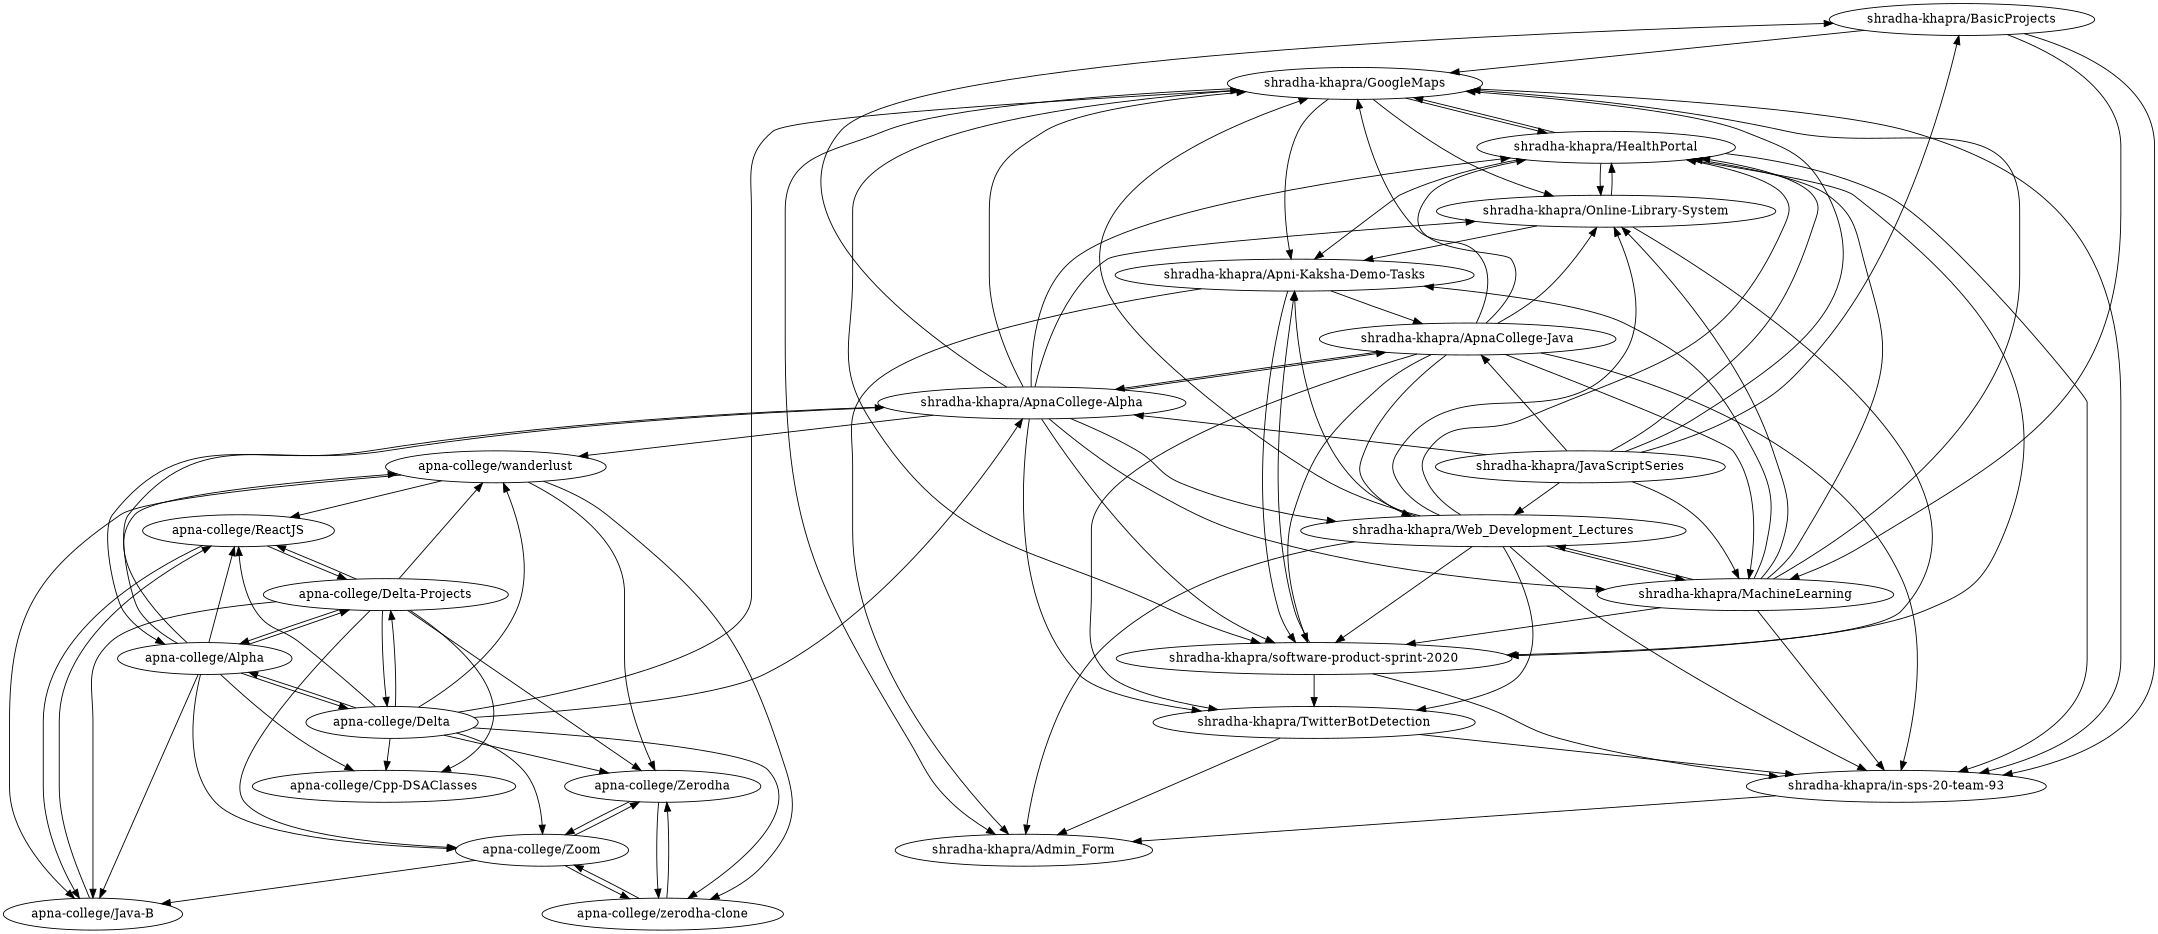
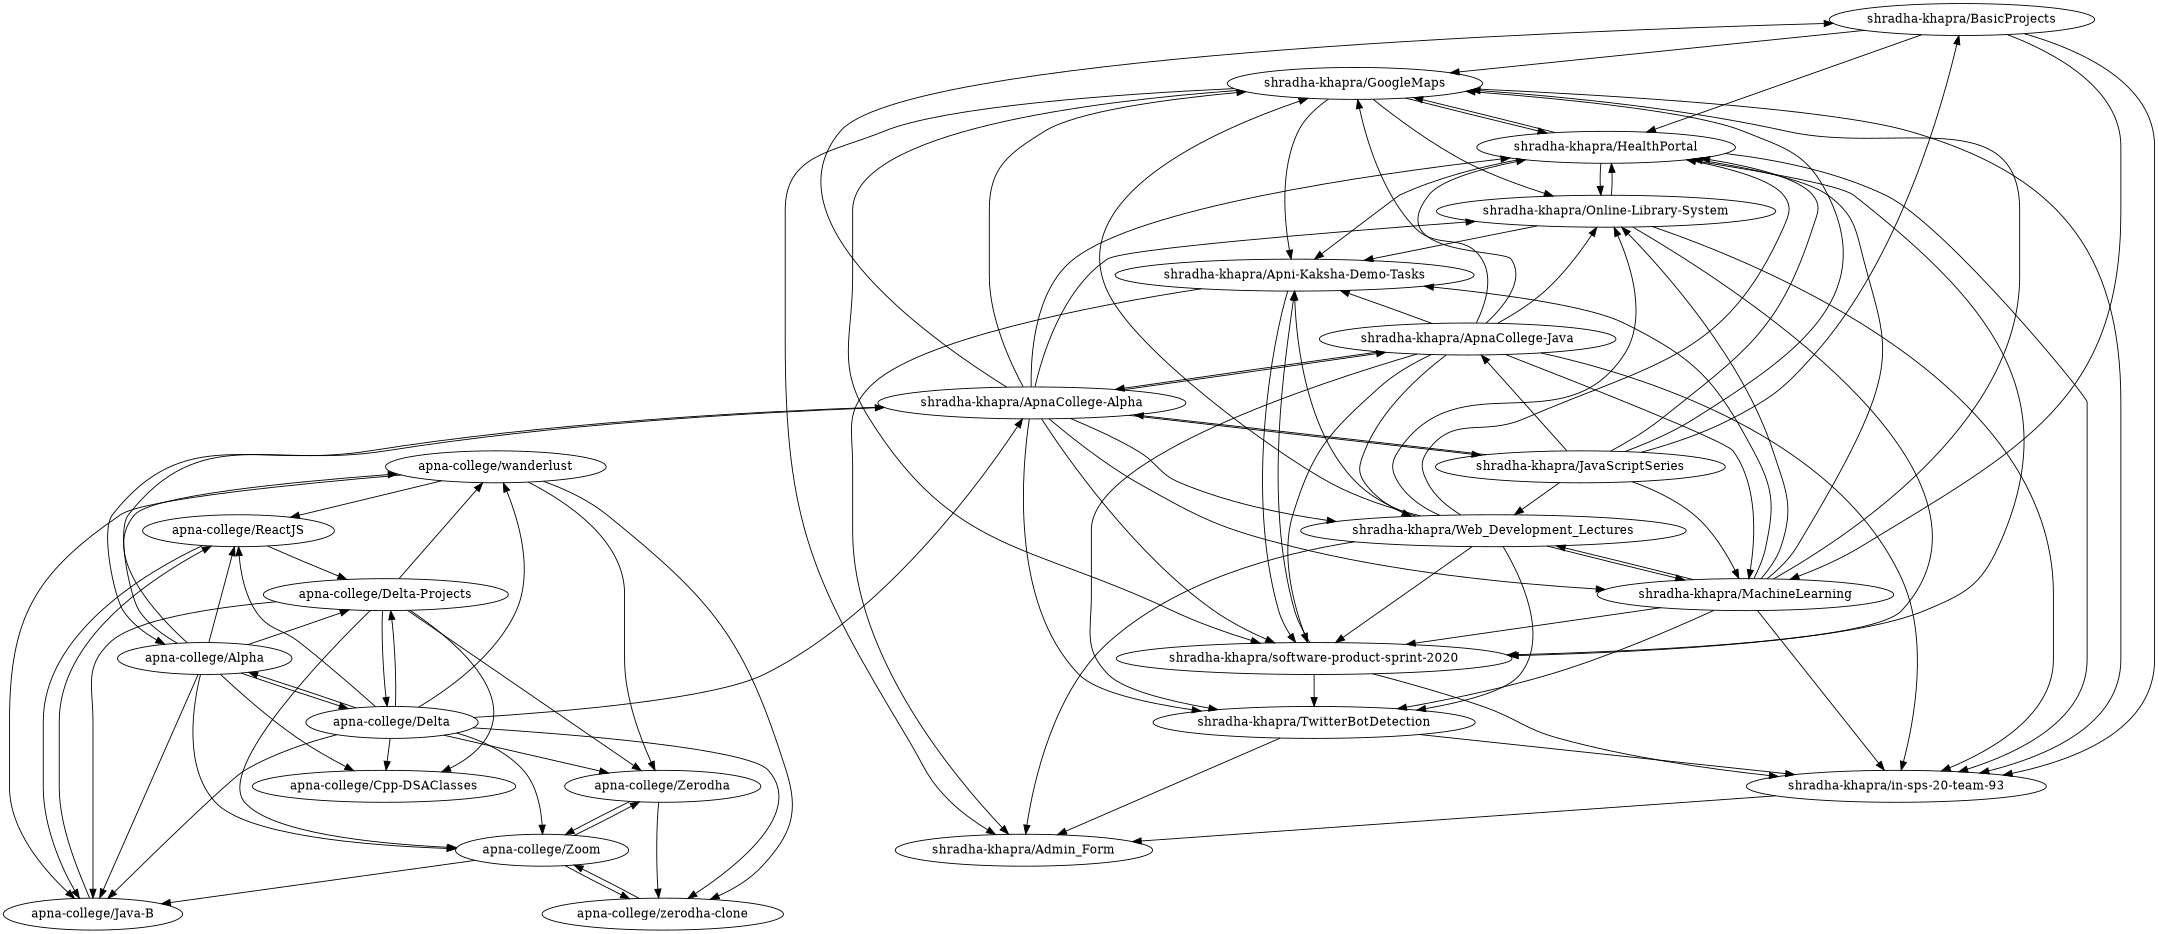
none -> (1788, 82)
(751, 294) -> (220, 791)
(1372, 306) -> (1391, 308)
(761, 435) -> (1300, 435)
(321, 564) -> none
(294, 625) -> none
(1678, 667) -> (1989, 433)
none -> (1564, 670)
(669, 855) -> none
